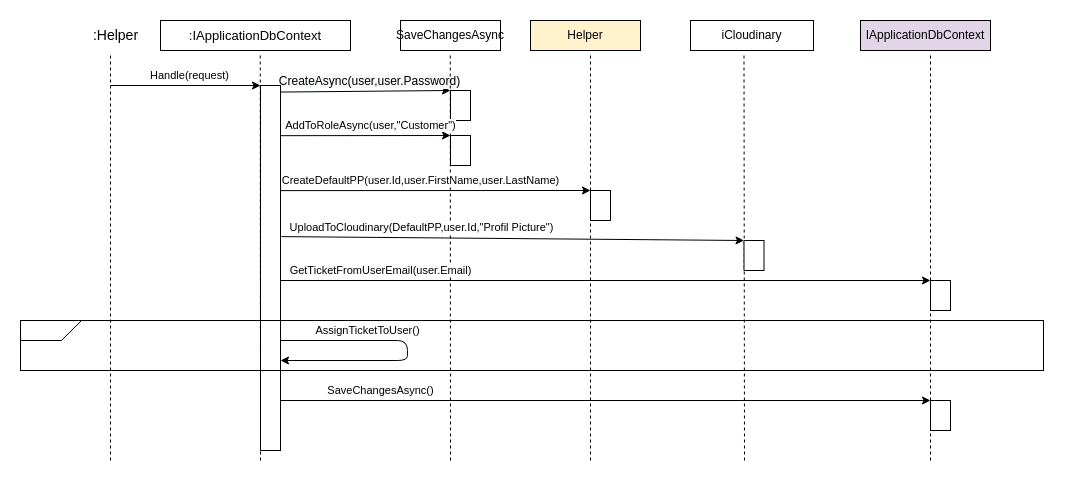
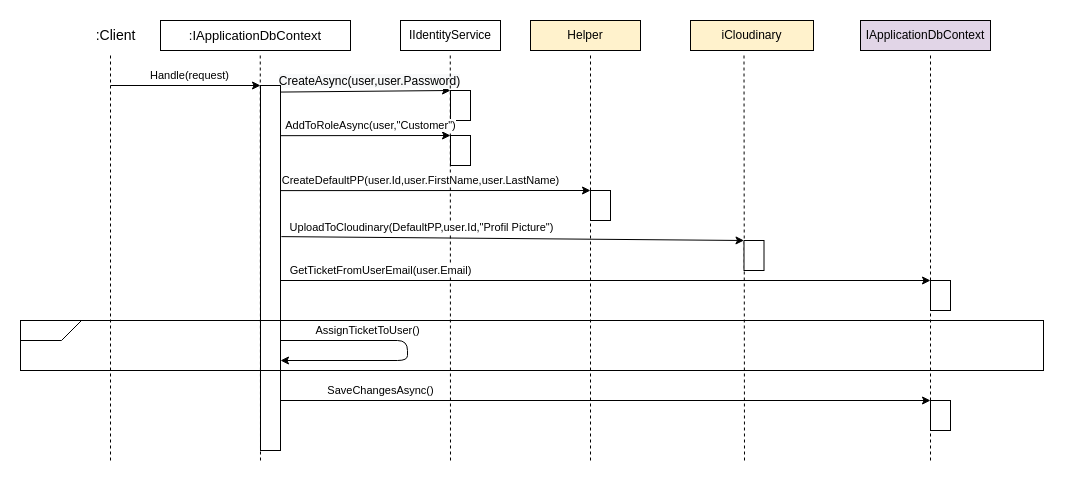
(116, 36) -> (116, 36)
(451, 36) -> (451, 36)
(752, 36) -> (752, 36)
